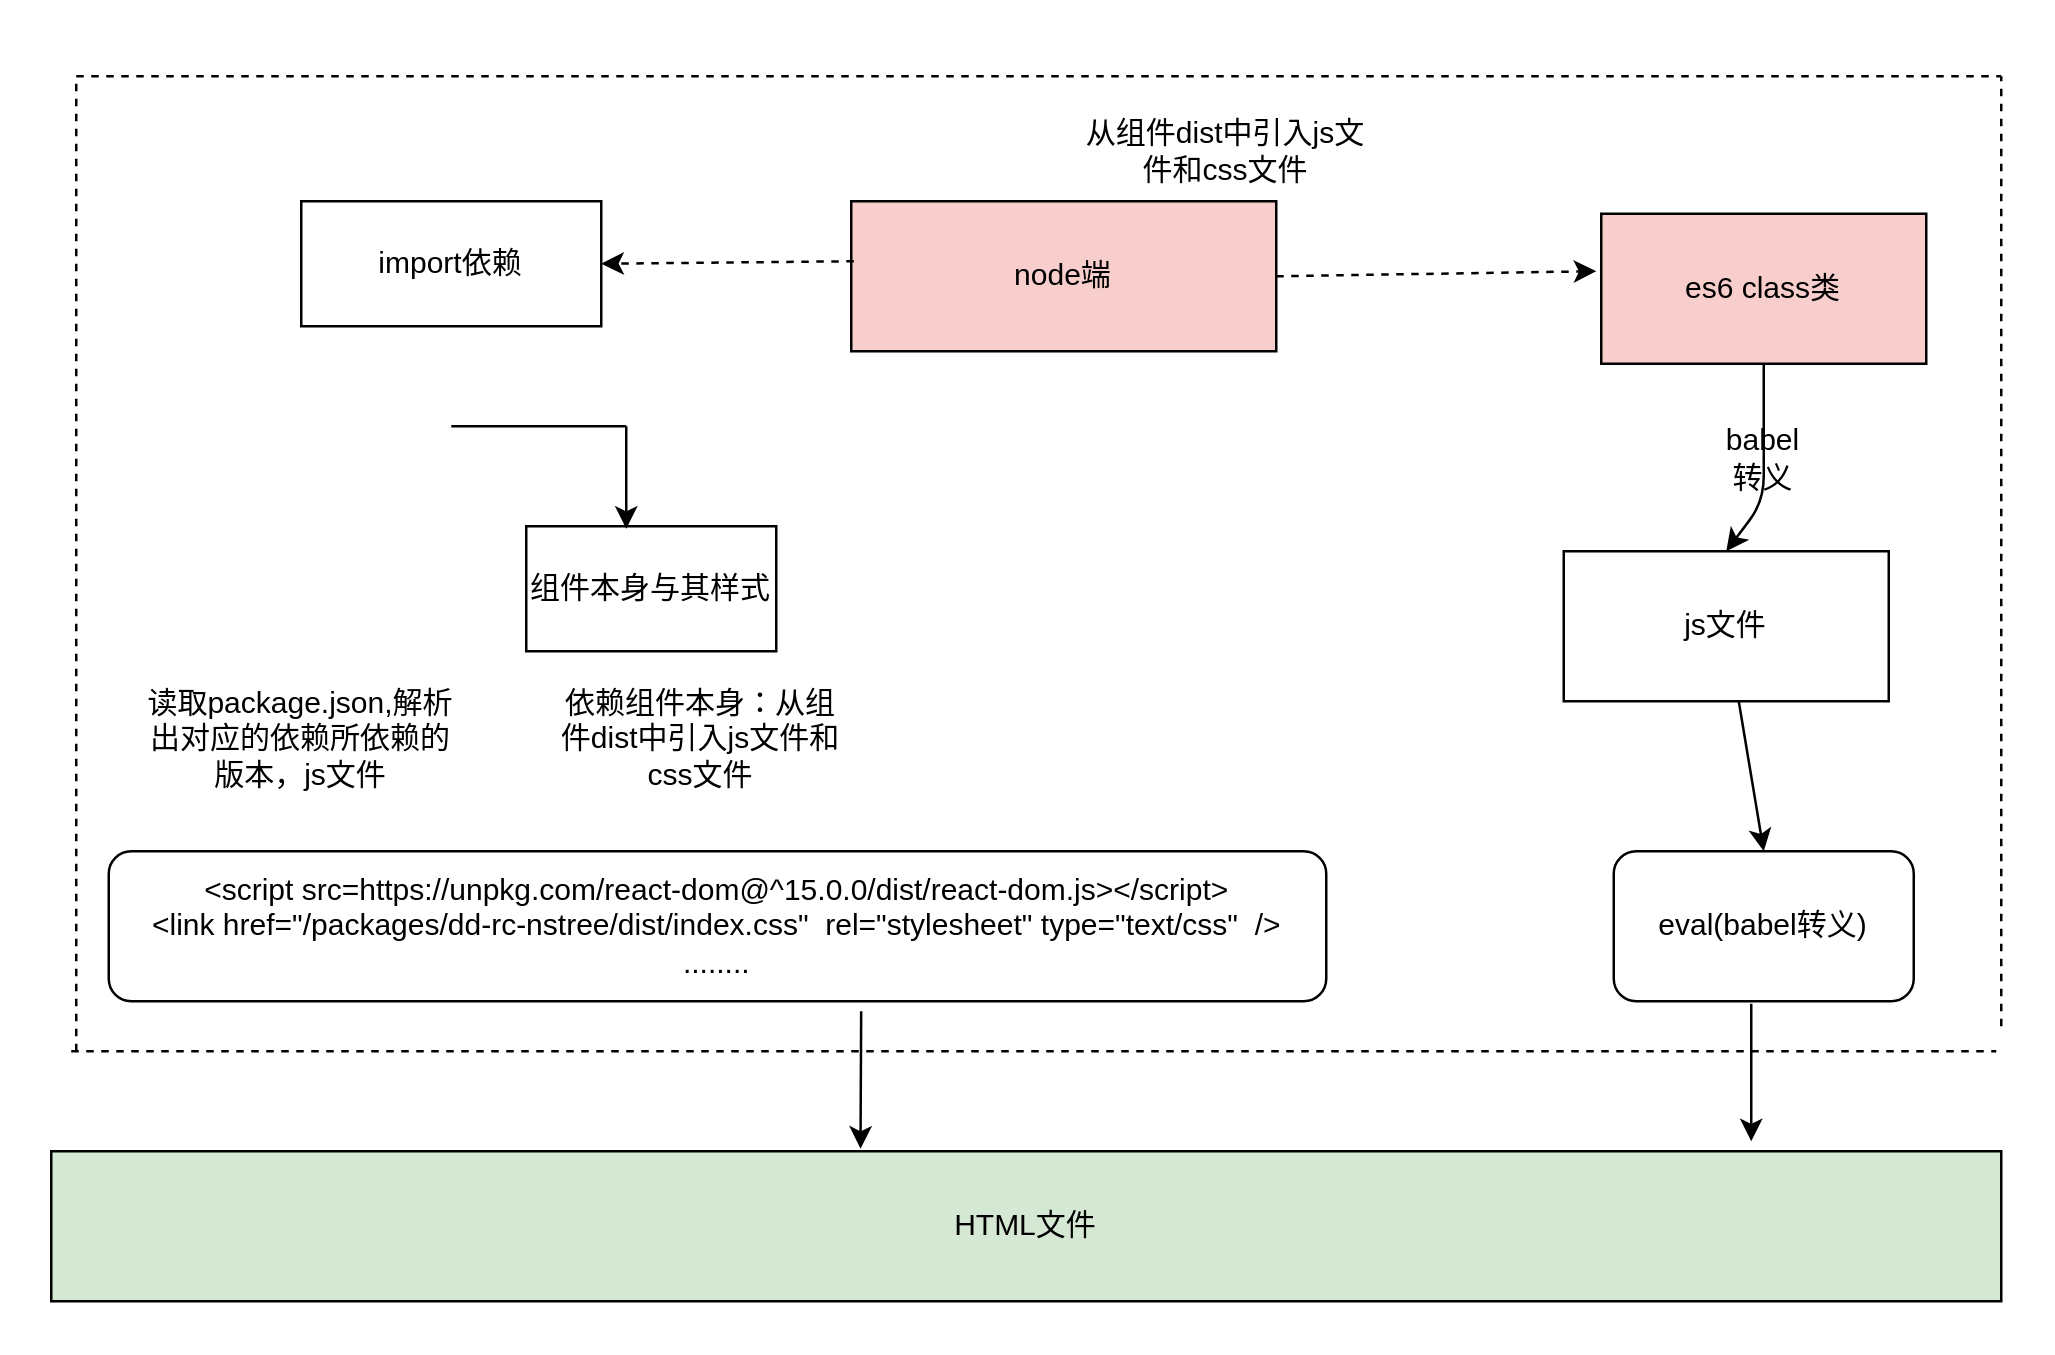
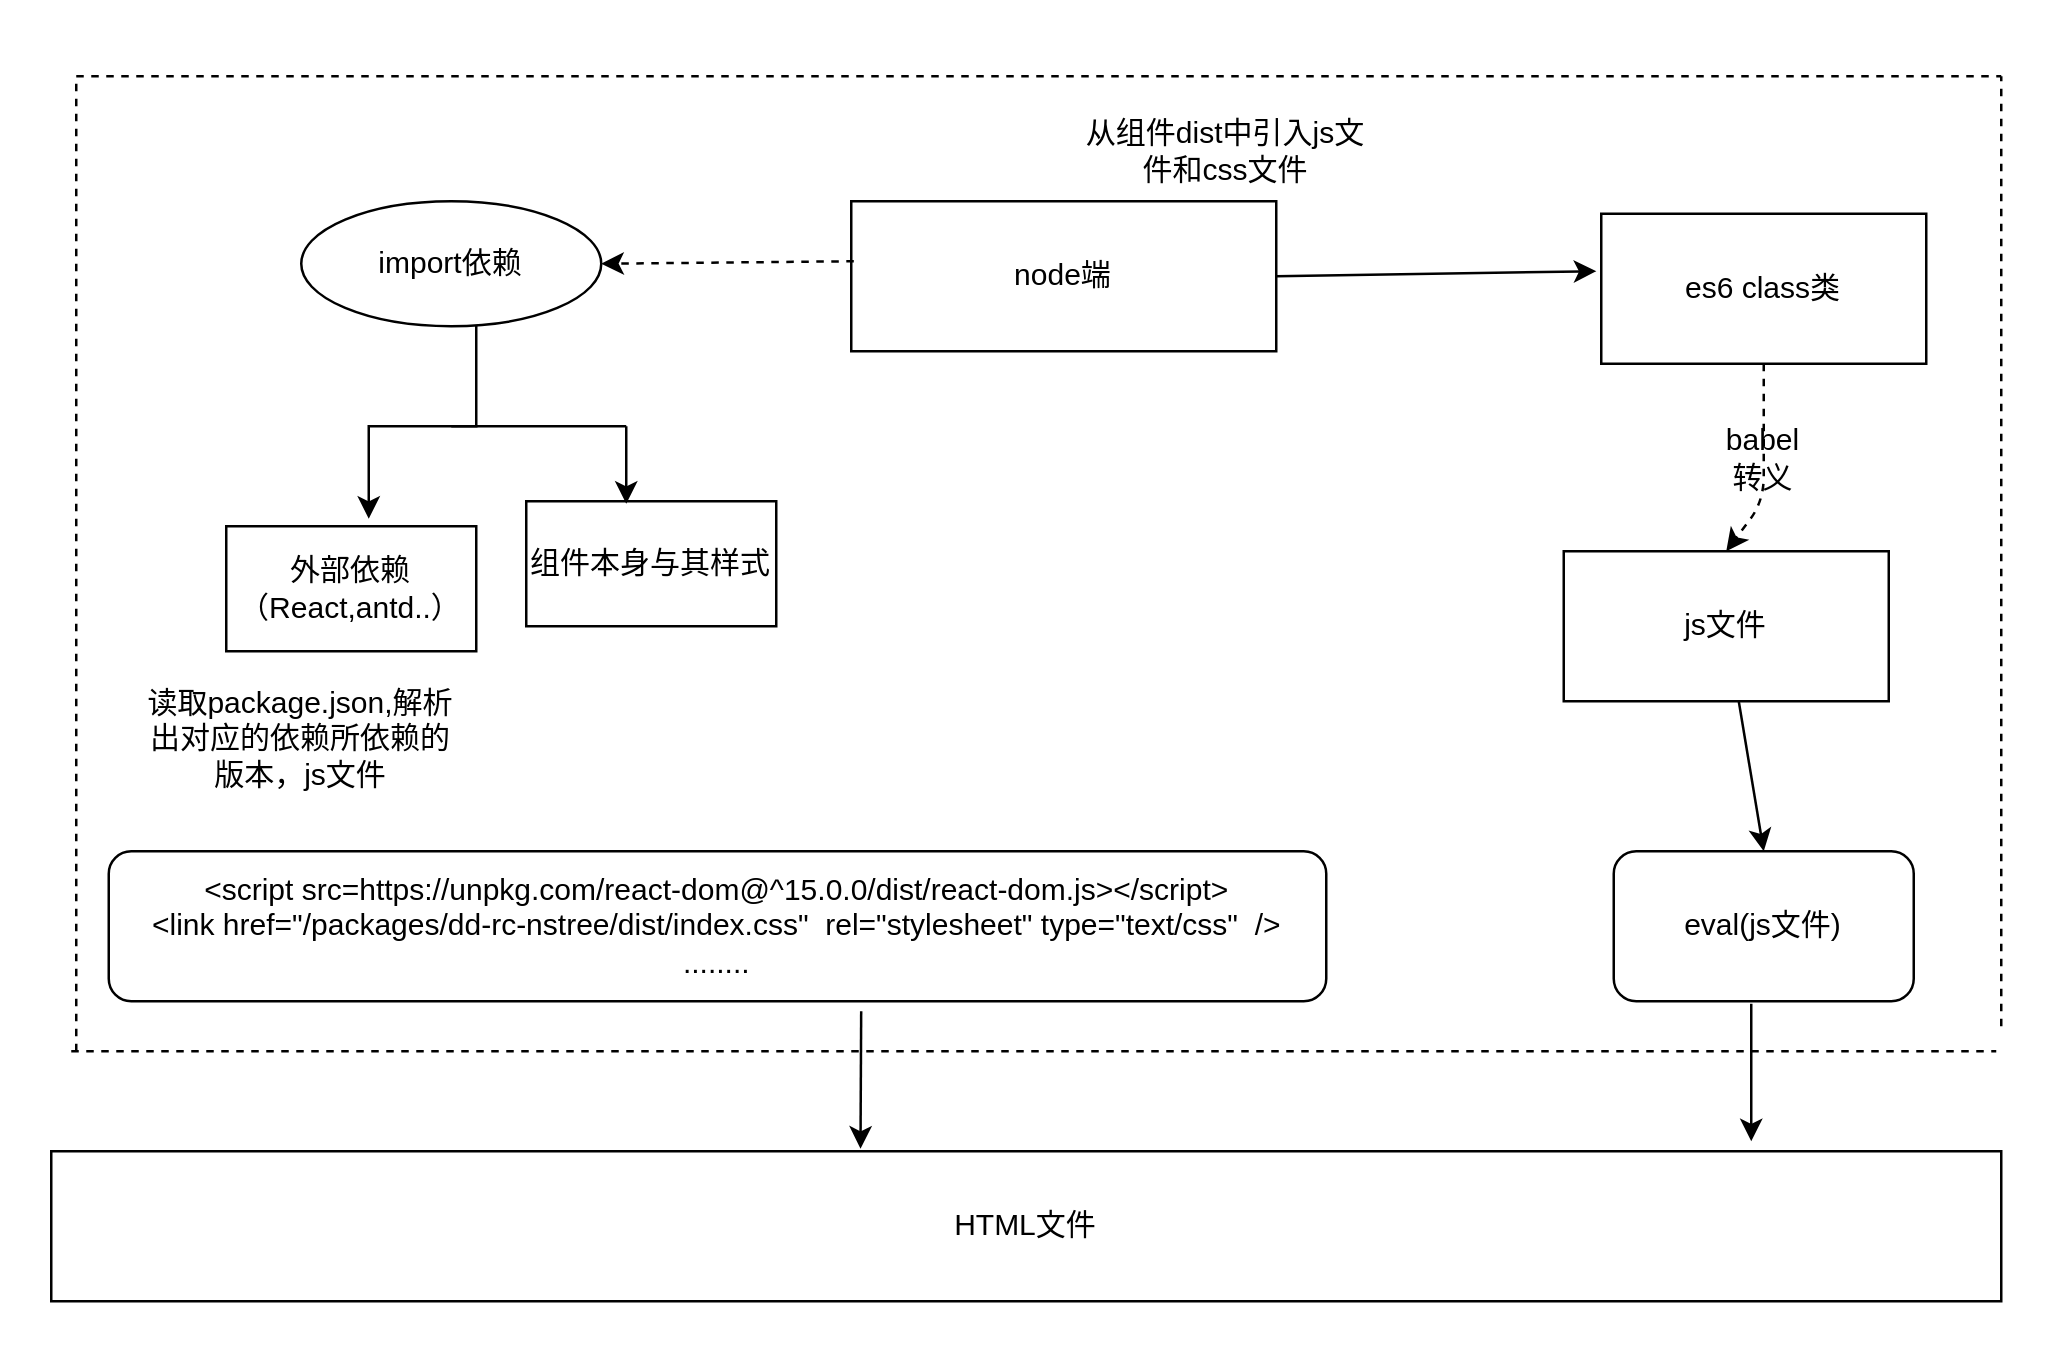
(451, 264) -> (451, 264)
(1427, 274) -> (1427, 274)
(1064, 276) -> (1064, 276)
(1764, 289) -> (1764, 289)
none -> (372, 426)
(1762, 495) -> (1762, 495)
none -> (351, 589)
(651, 589) -> (651, 564)
(701, 739) -> none
(1764, 926) -> (1764, 926)
(1026, 1226) -> (1026, 1226)
